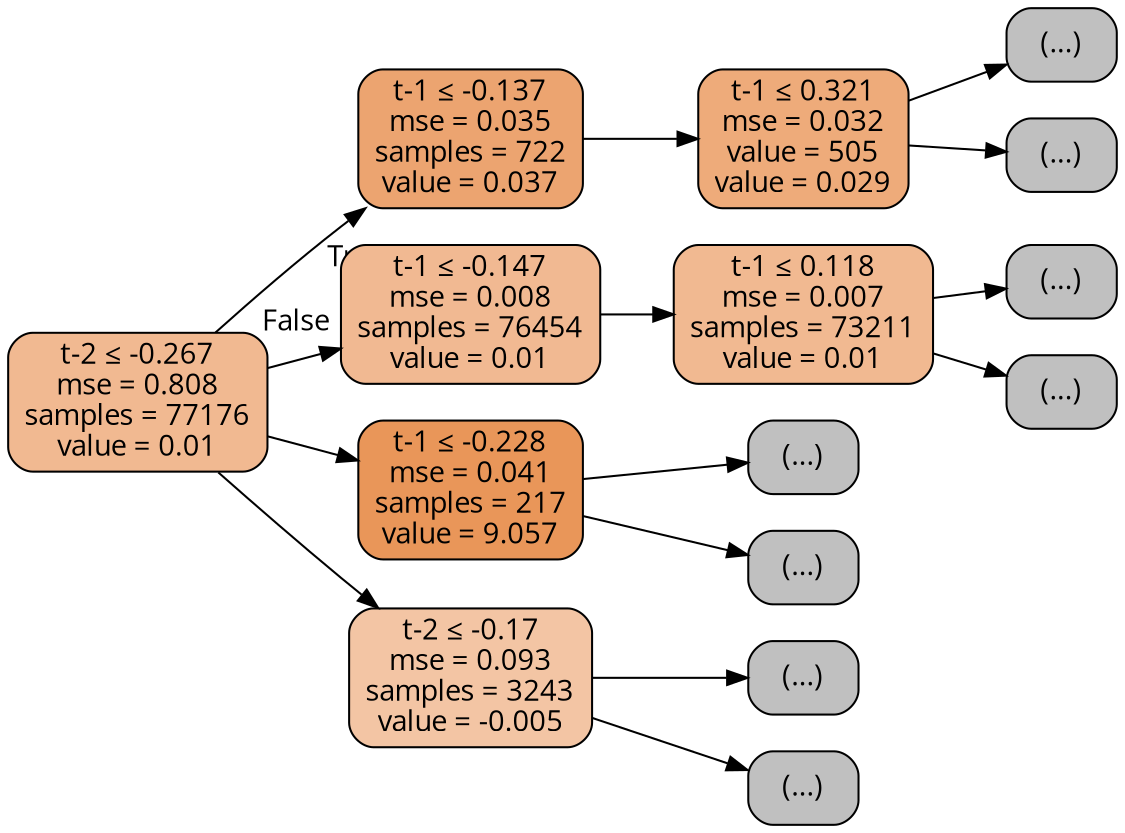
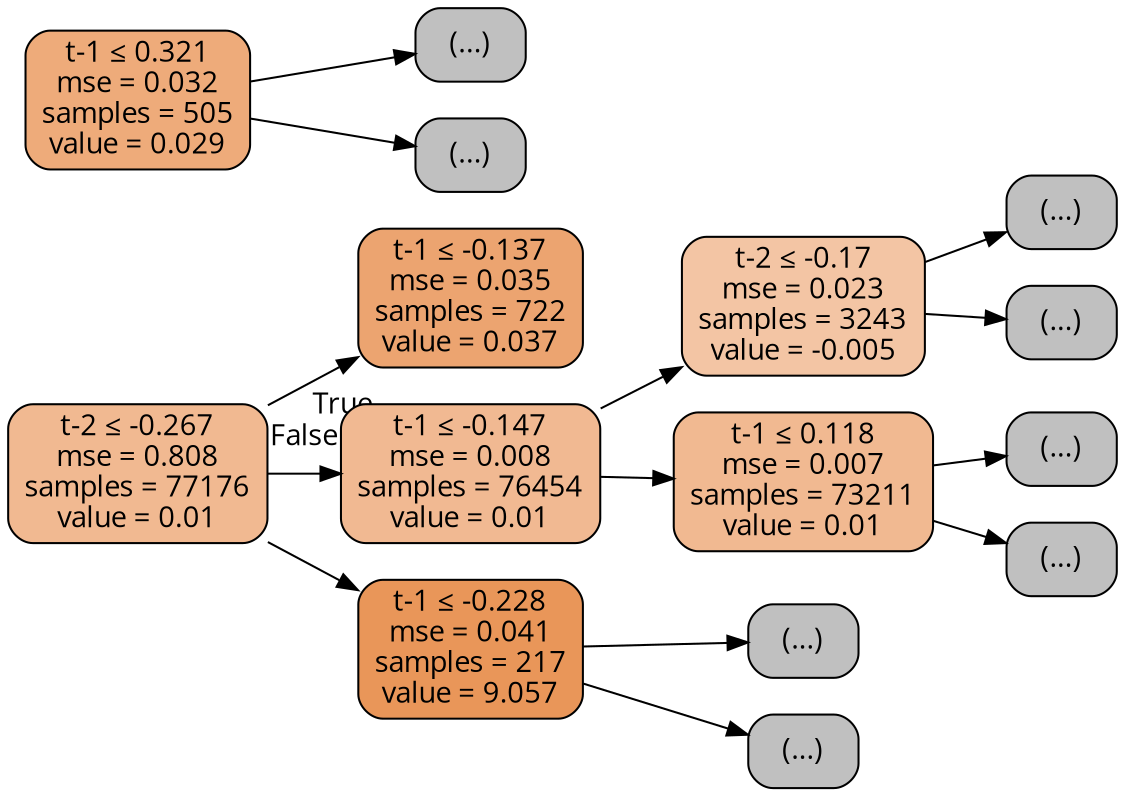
(630, 139) -> none
(803, 153) -> (138, 114)
(289, 534) -> (632, 393)
(471, 662) -> (803, 290)
